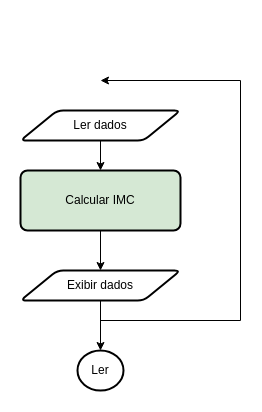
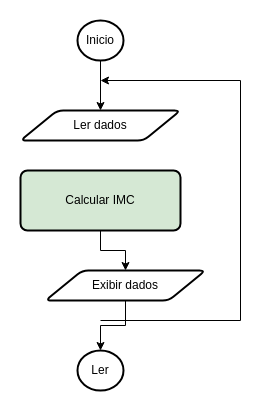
none -> (101, 41)
none -> (101, 82)
(101, 152) -> none
(101, 286) -> (126, 286)
